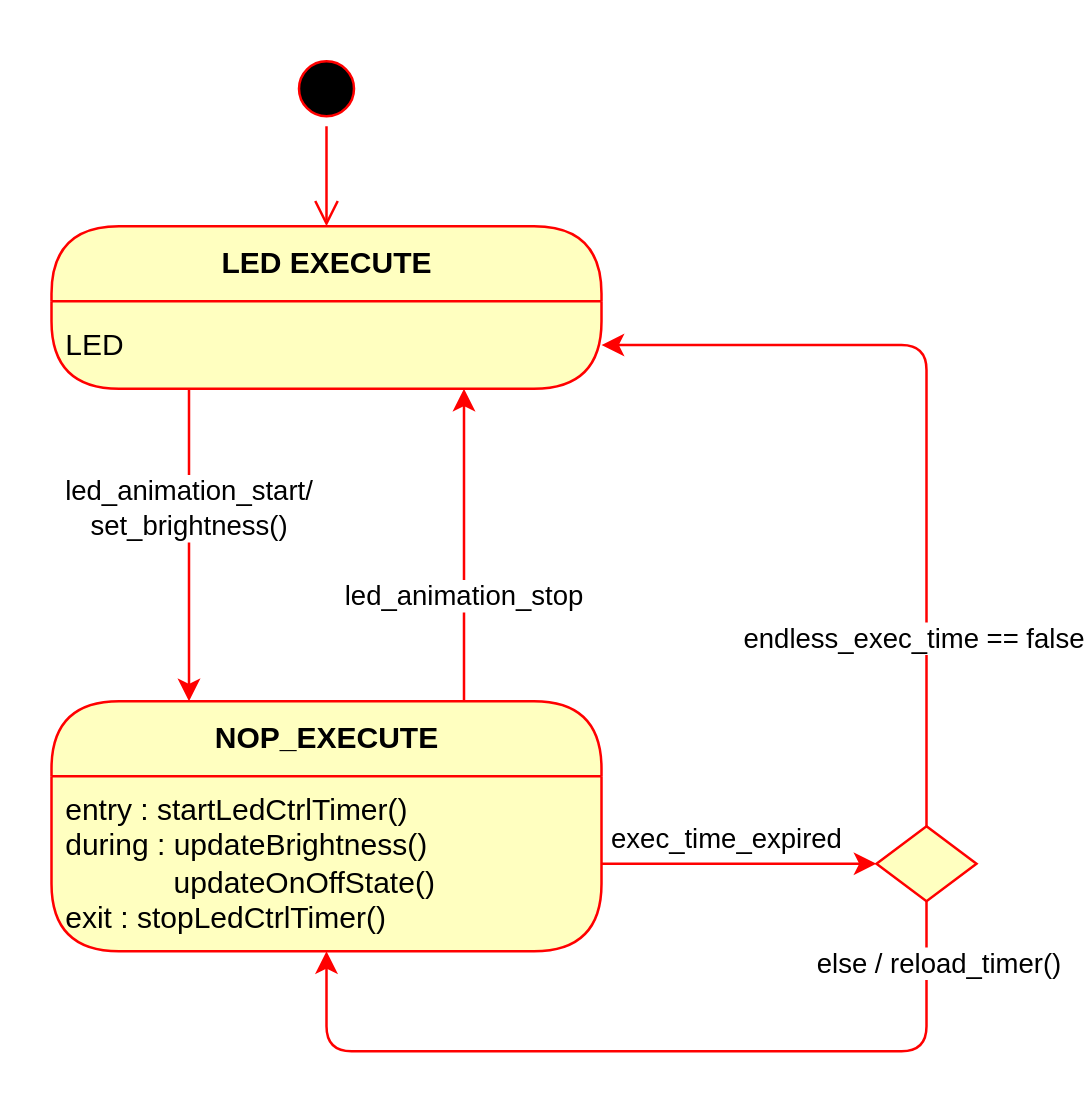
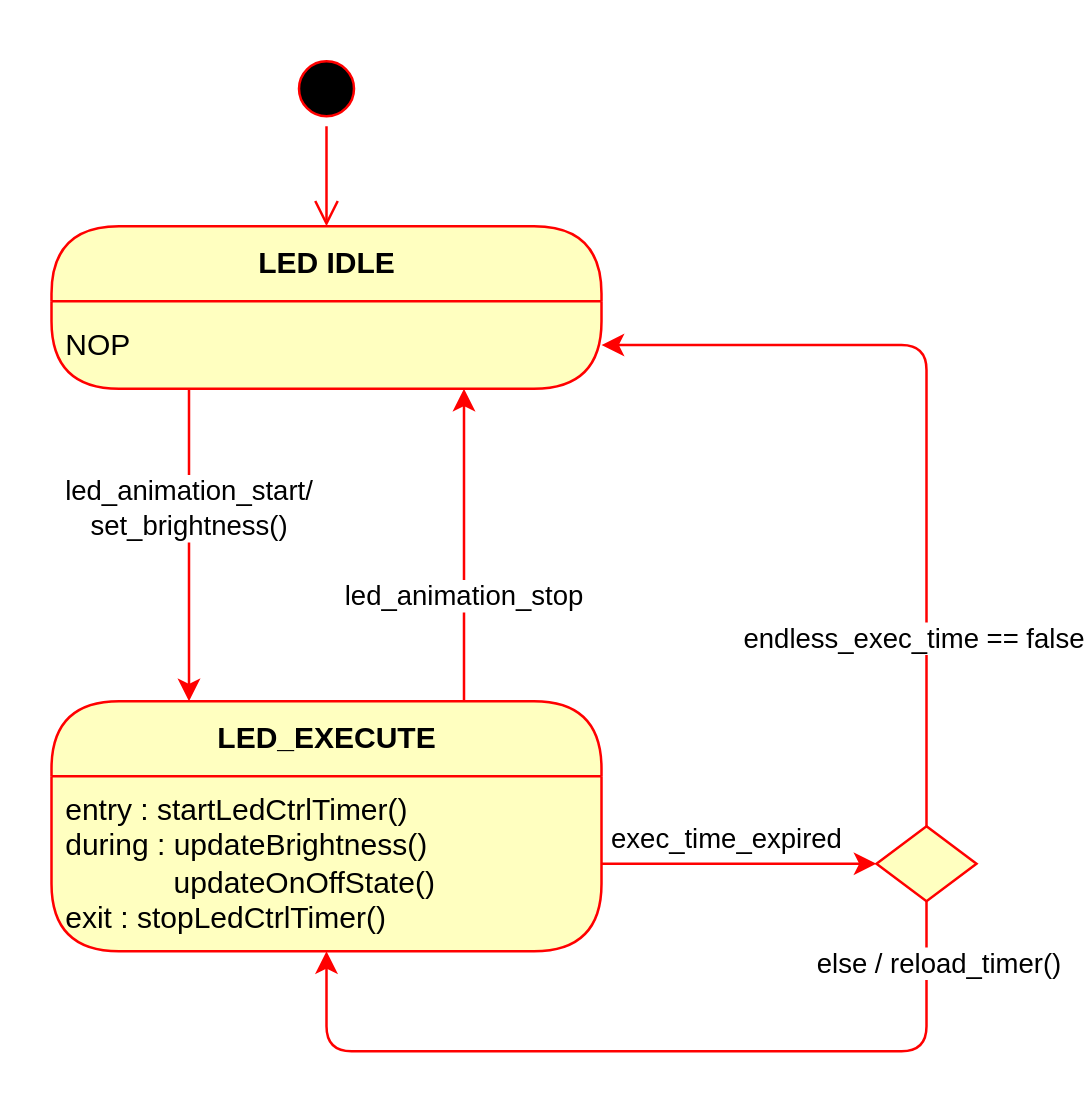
(328, 264) -> (328, 264)
(91, 346) -> (91, 346)
(328, 739) -> (328, 739)
